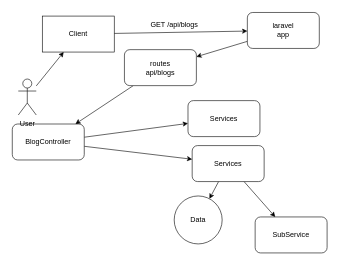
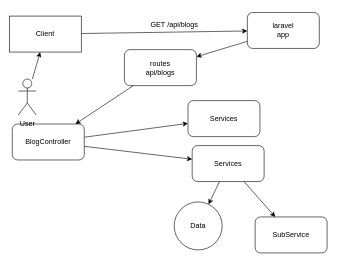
(78, 34) -> (45, 34)
(198, 220) -> (198, 226)
